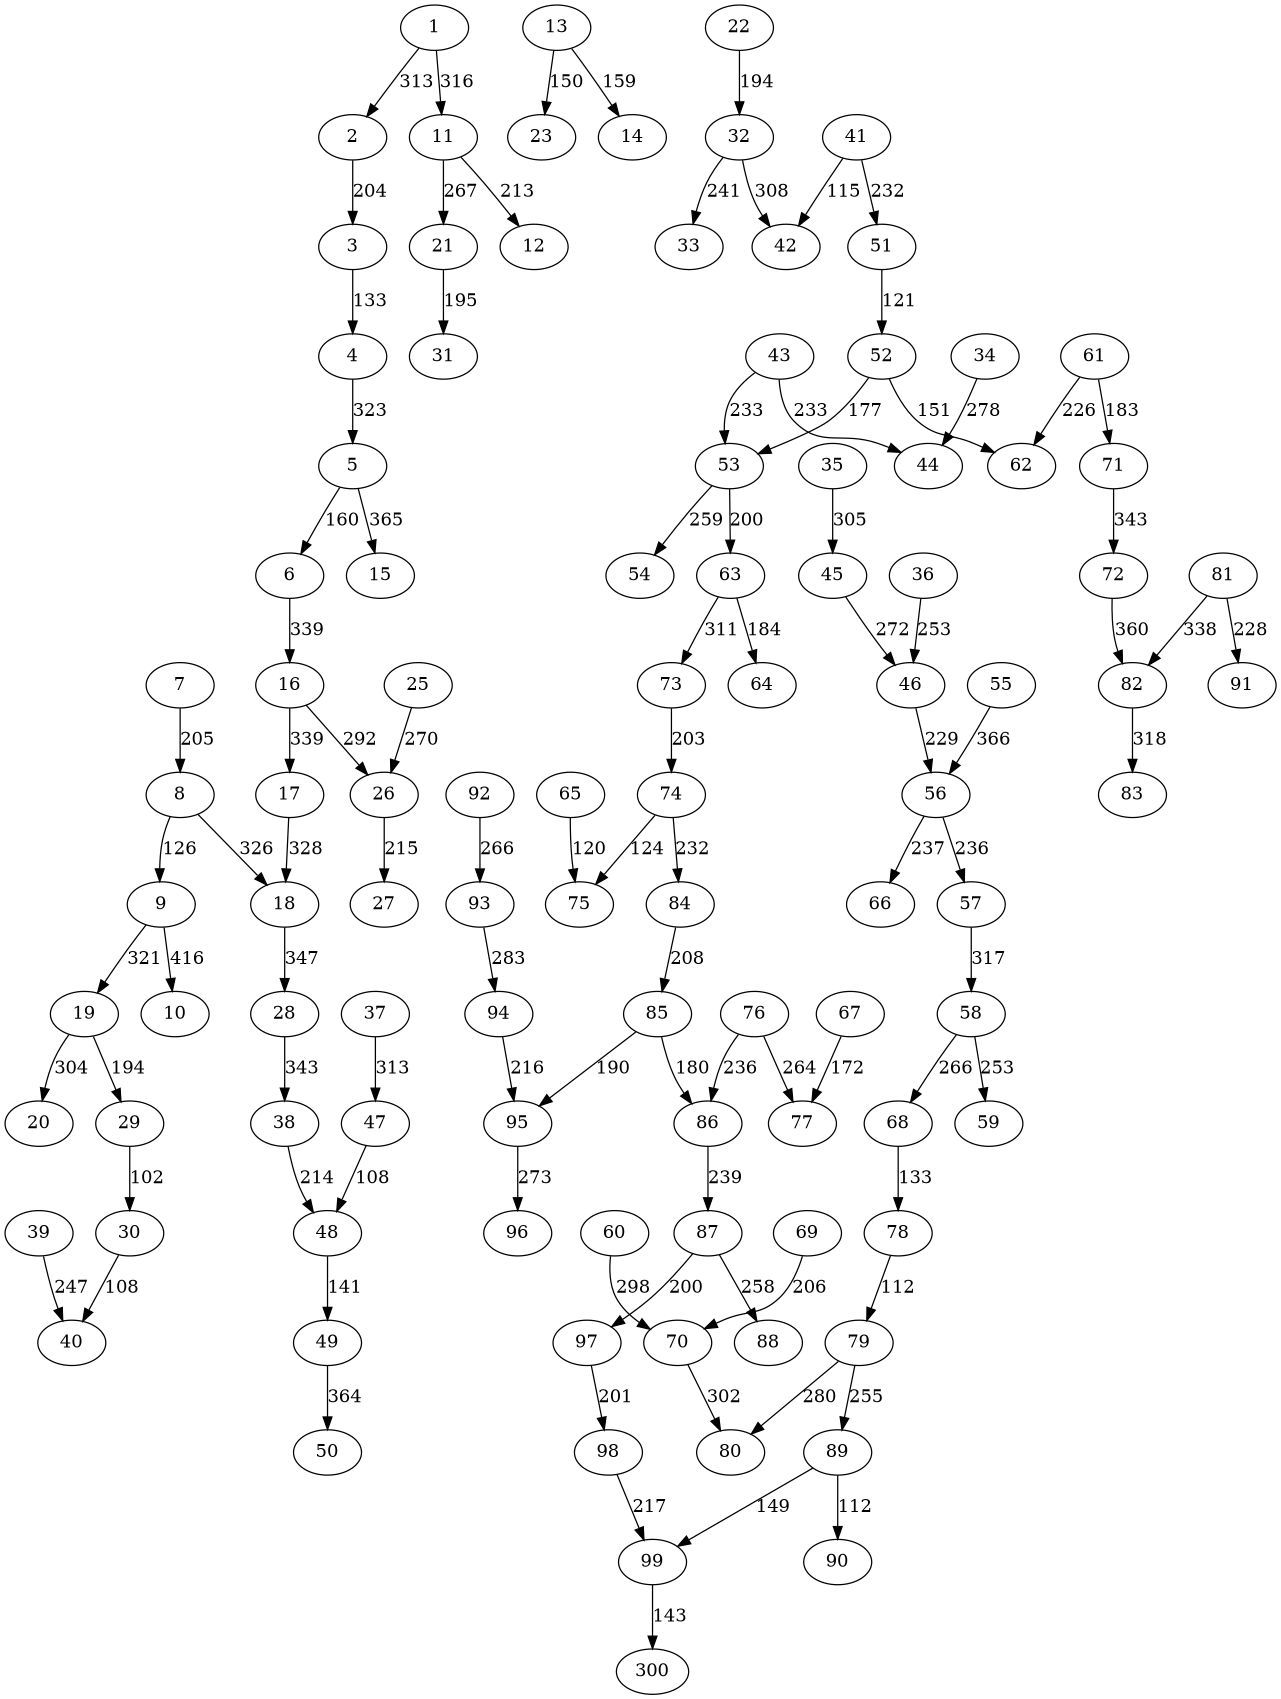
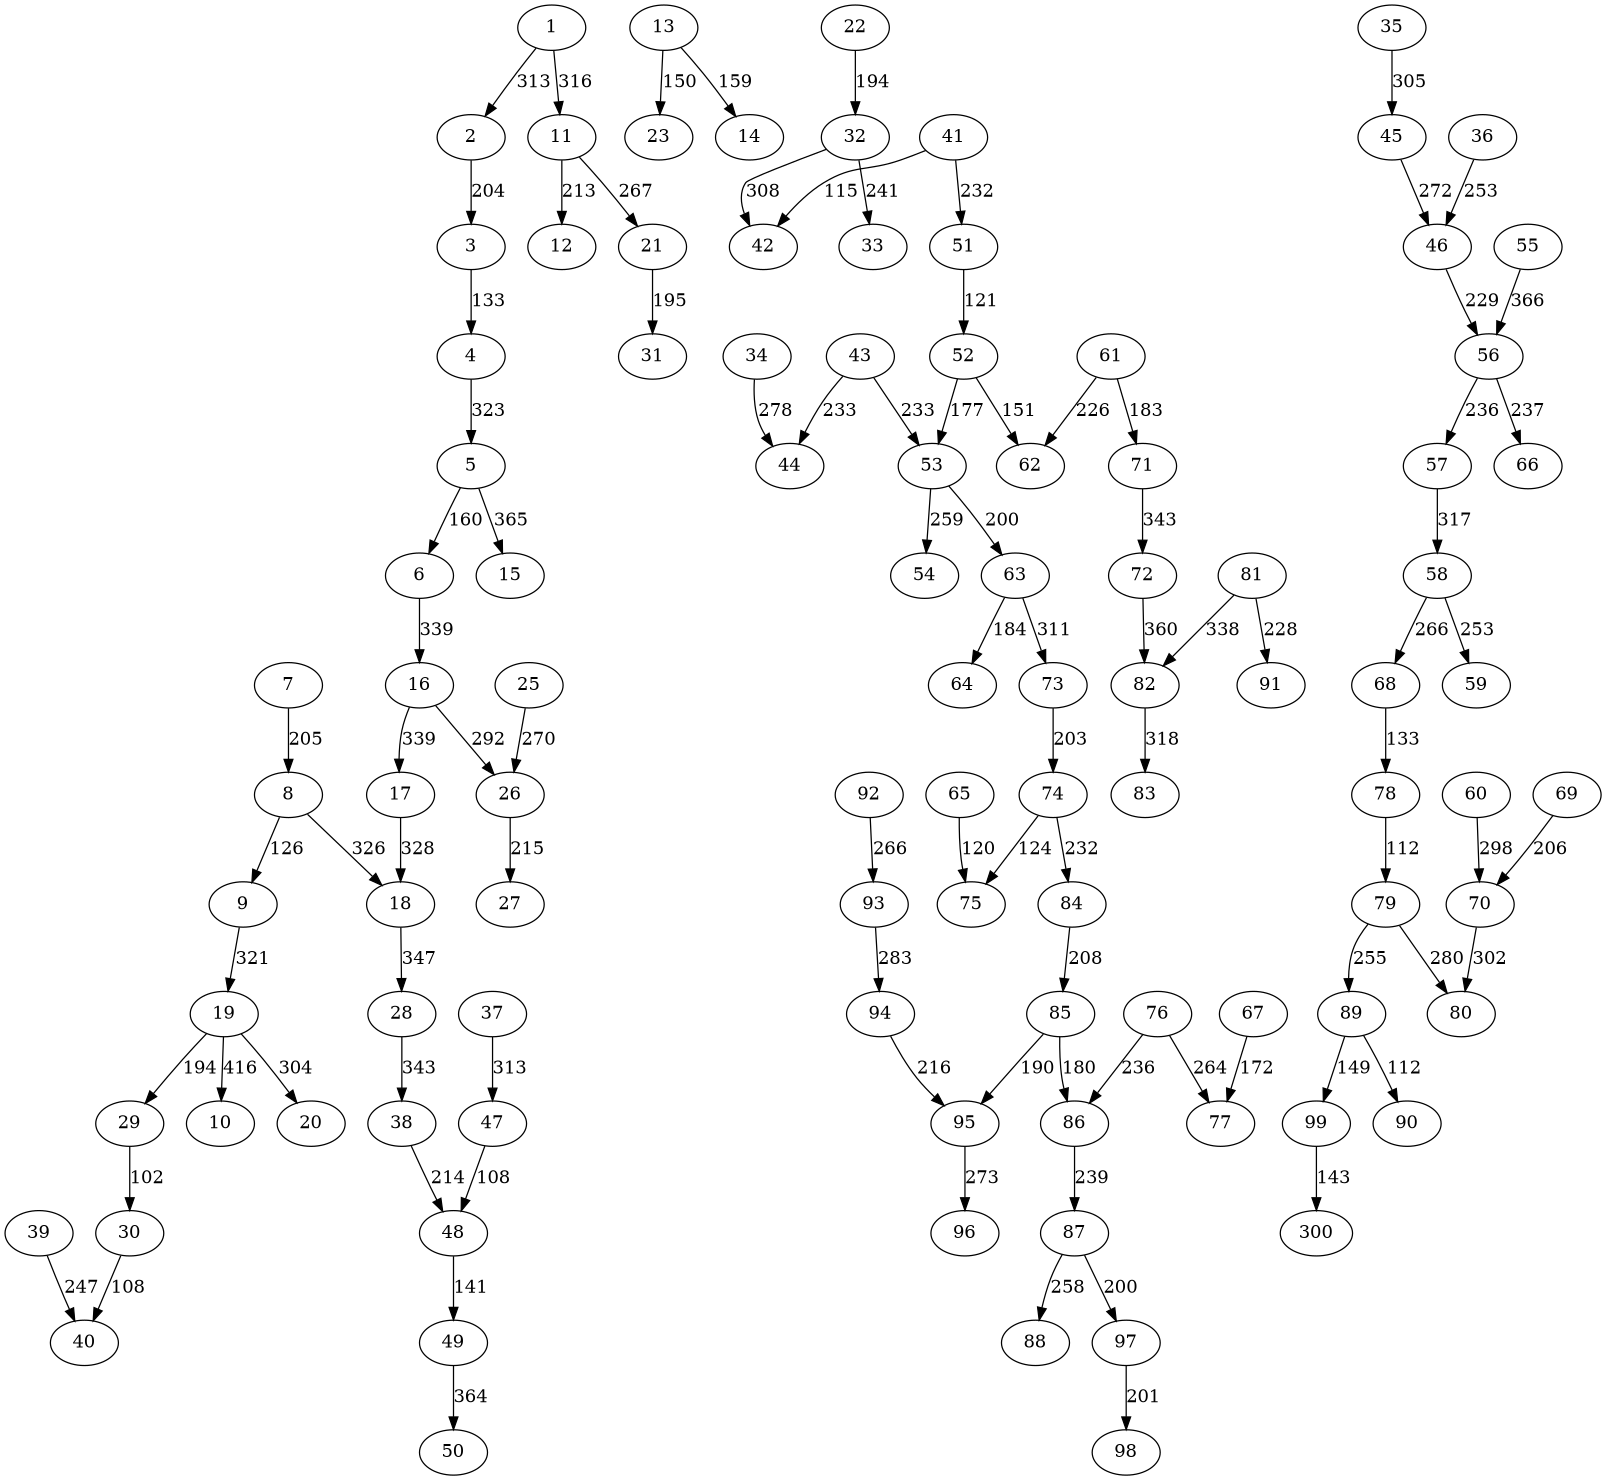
(167, 953) -> (223, 1063)
(628, 1502) -> none
